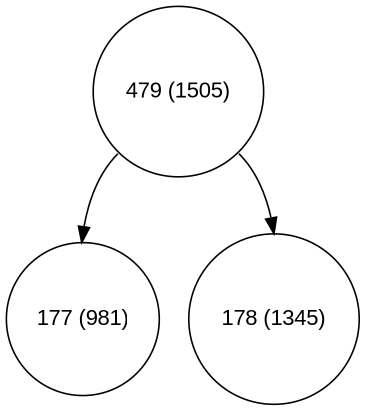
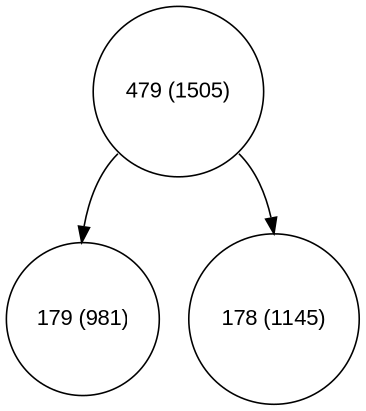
(83, 319) -> (83, 319)
(274, 319) -> (274, 319)
